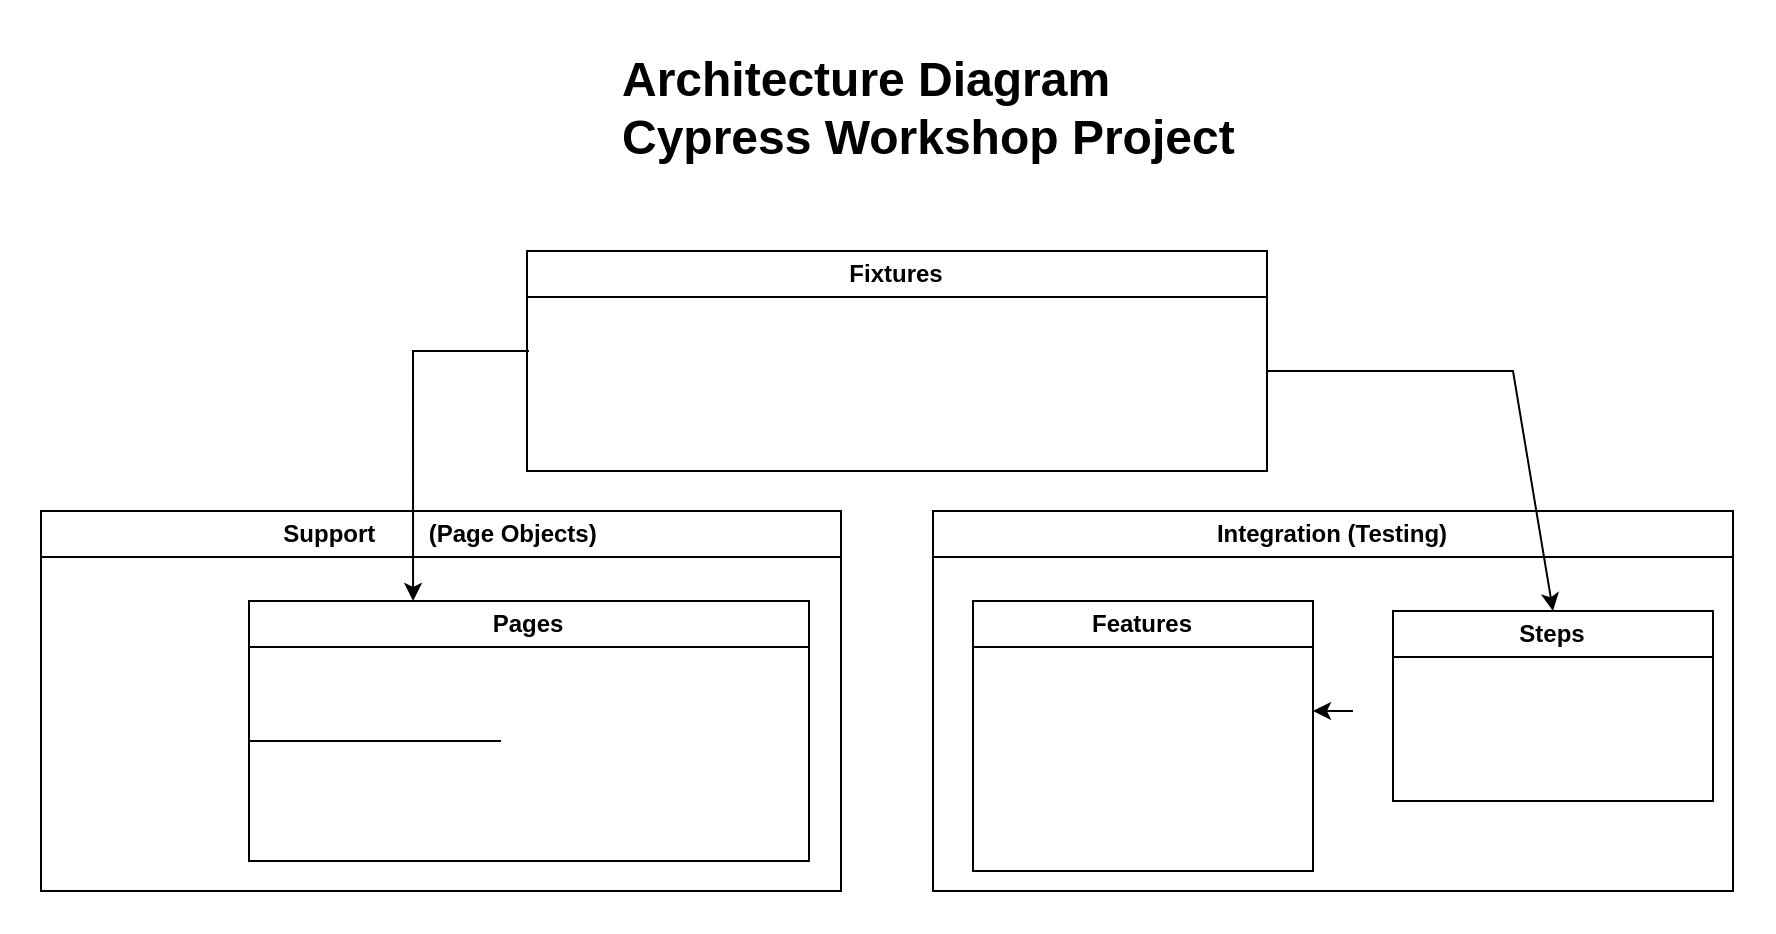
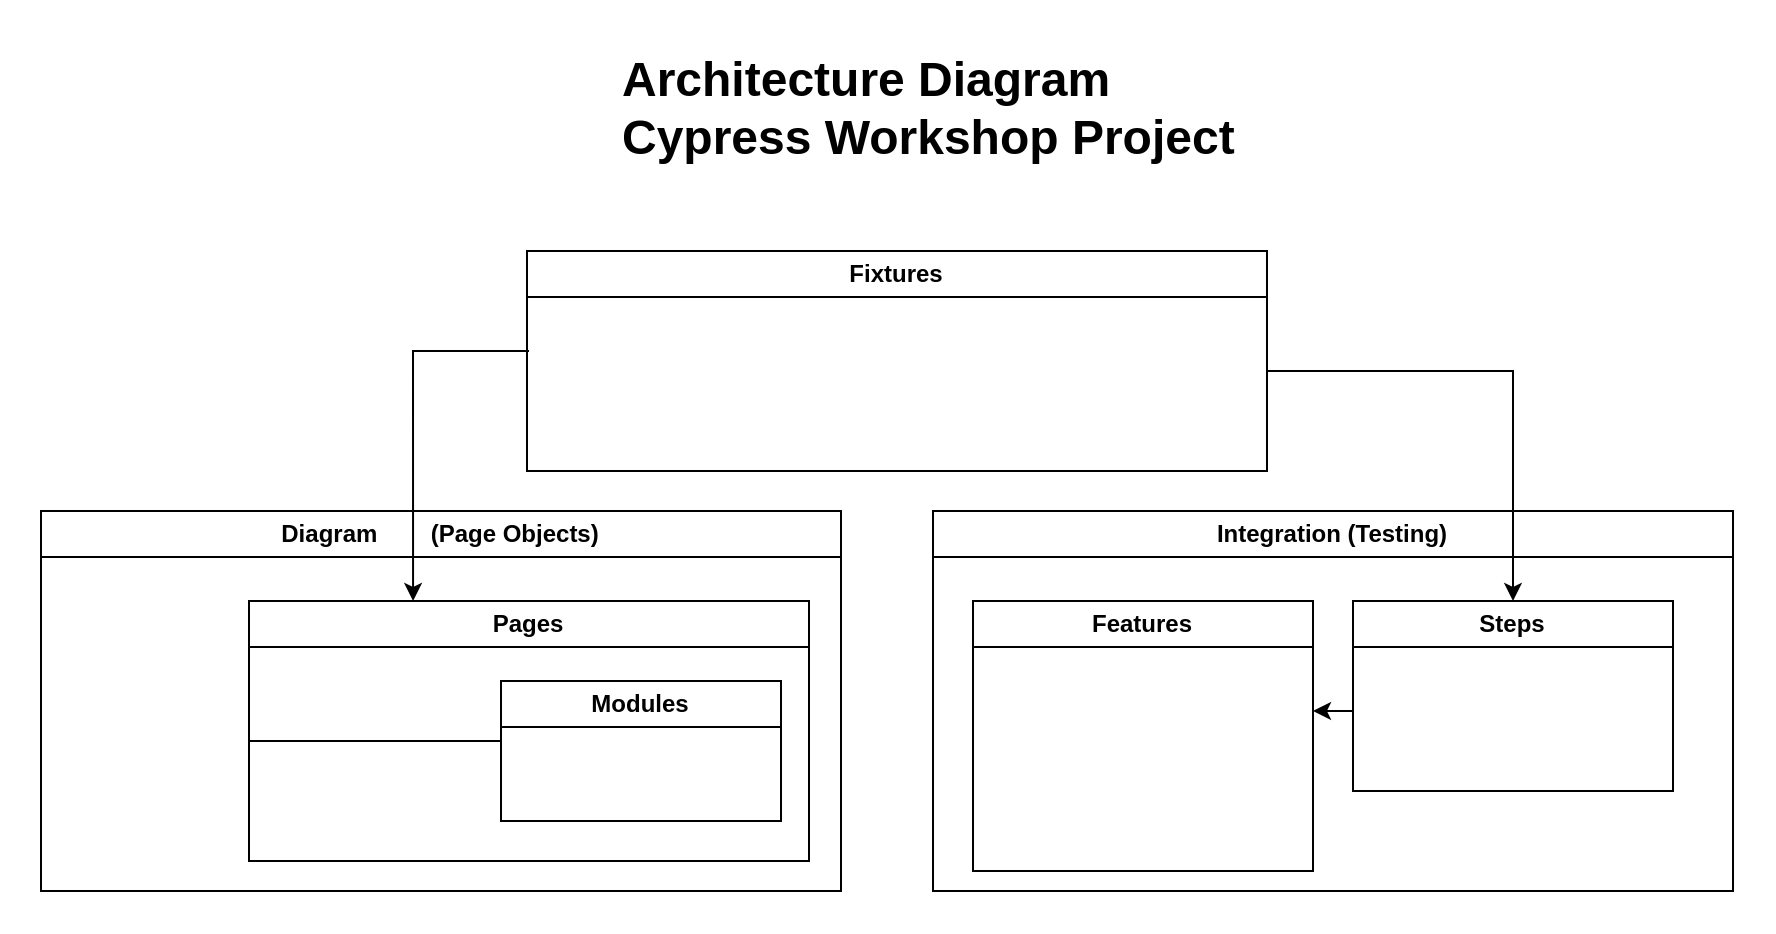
(441, 535) -> (441, 535)
(1553, 706) -> (1513, 696)
none -> (641, 751)
